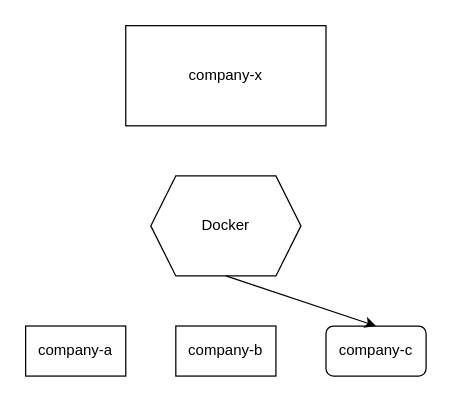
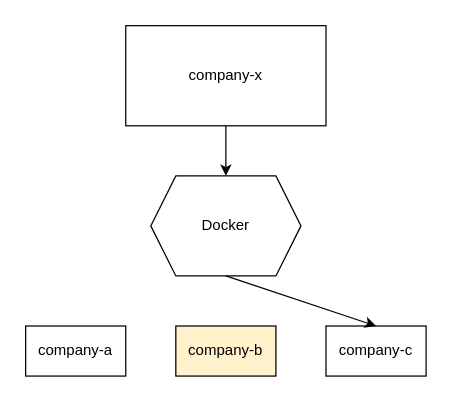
none -> (226, 147)
(226, 351) -> (226, 351)
(376, 351) -> (376, 351)
